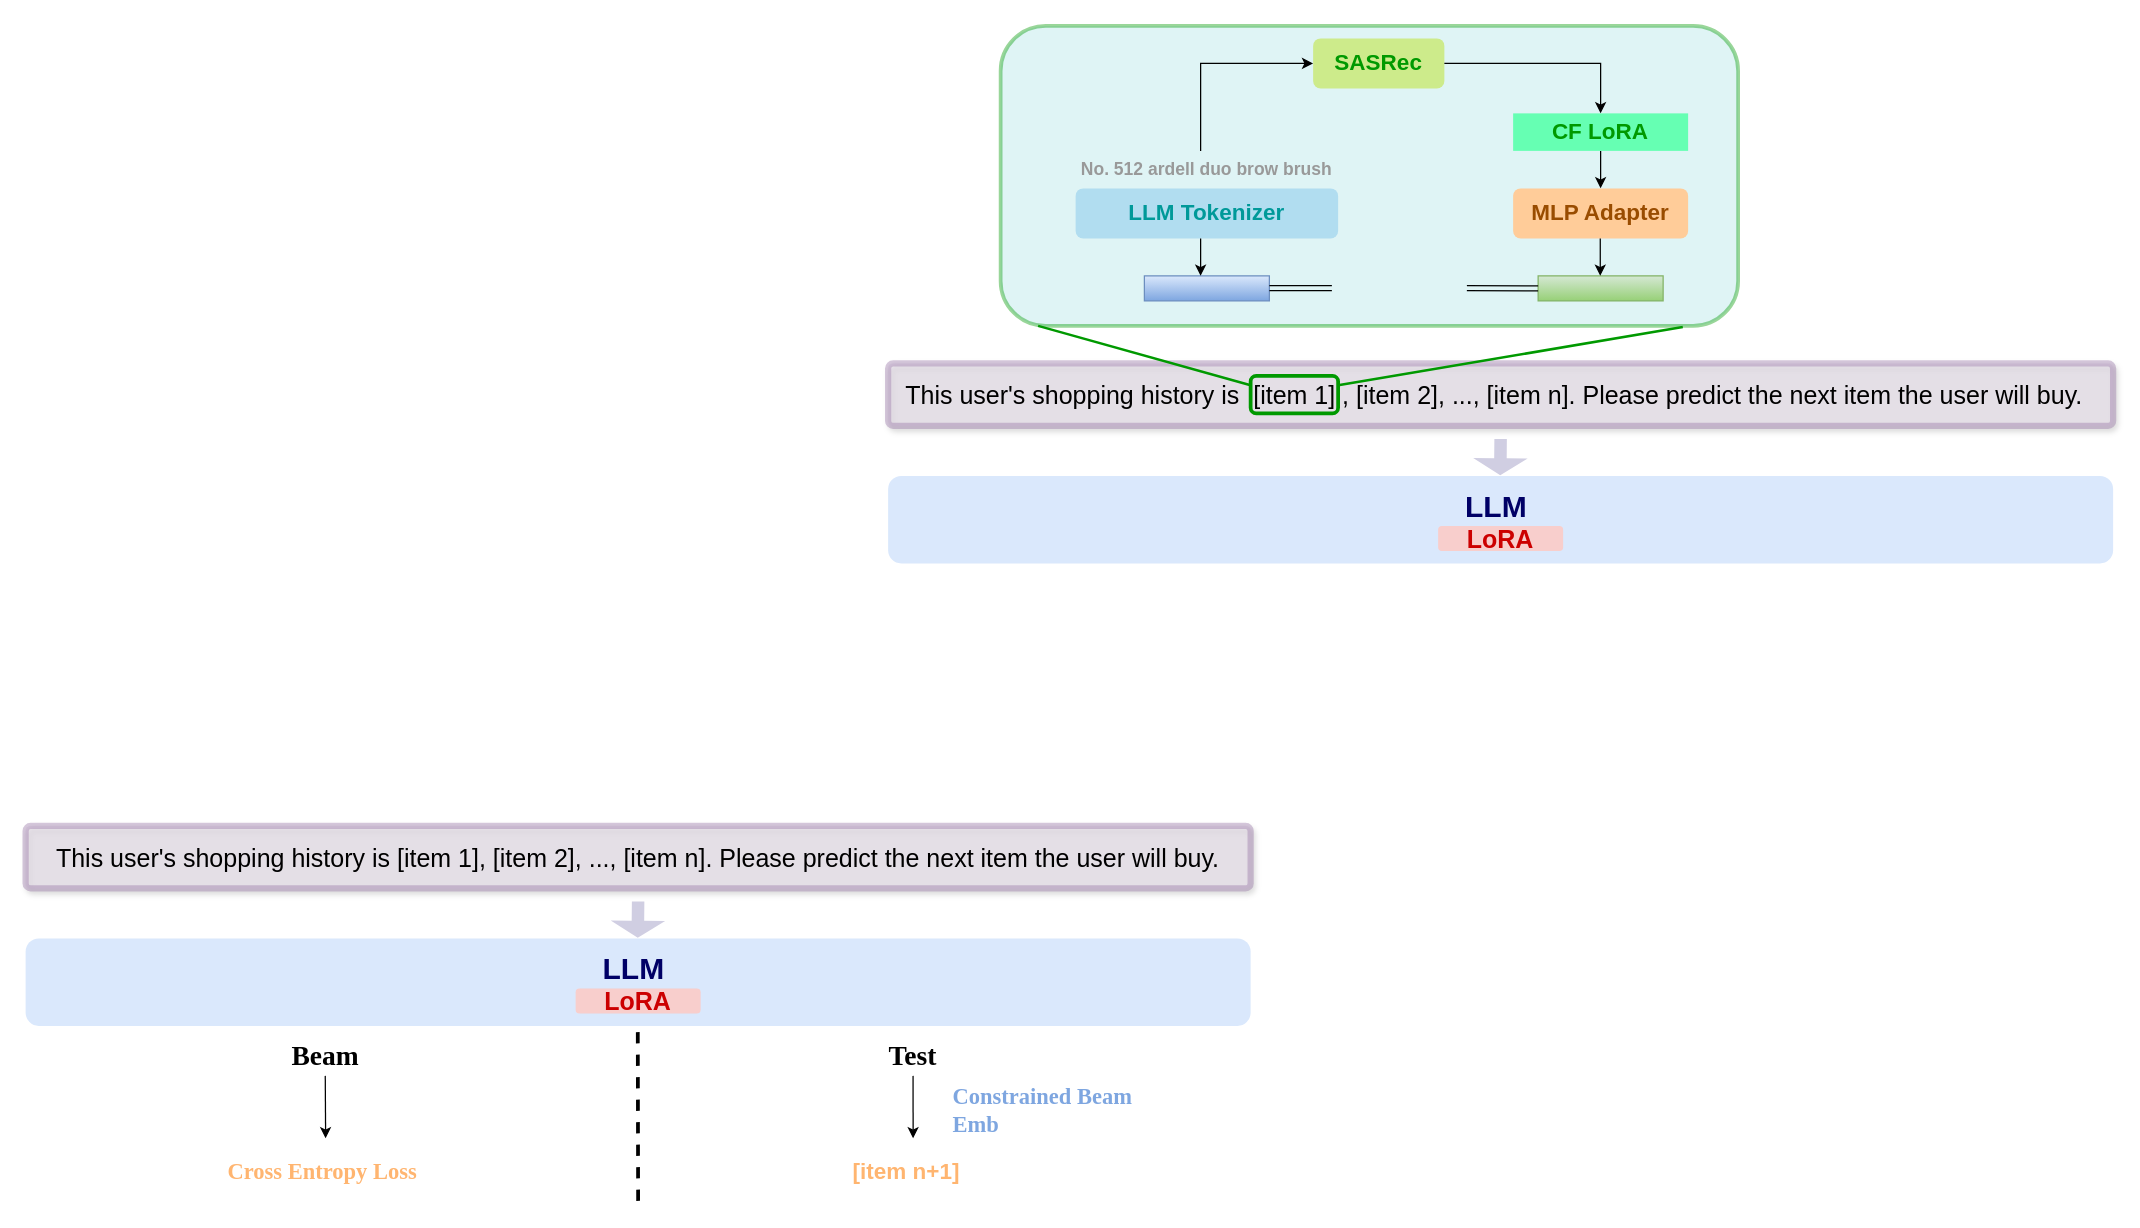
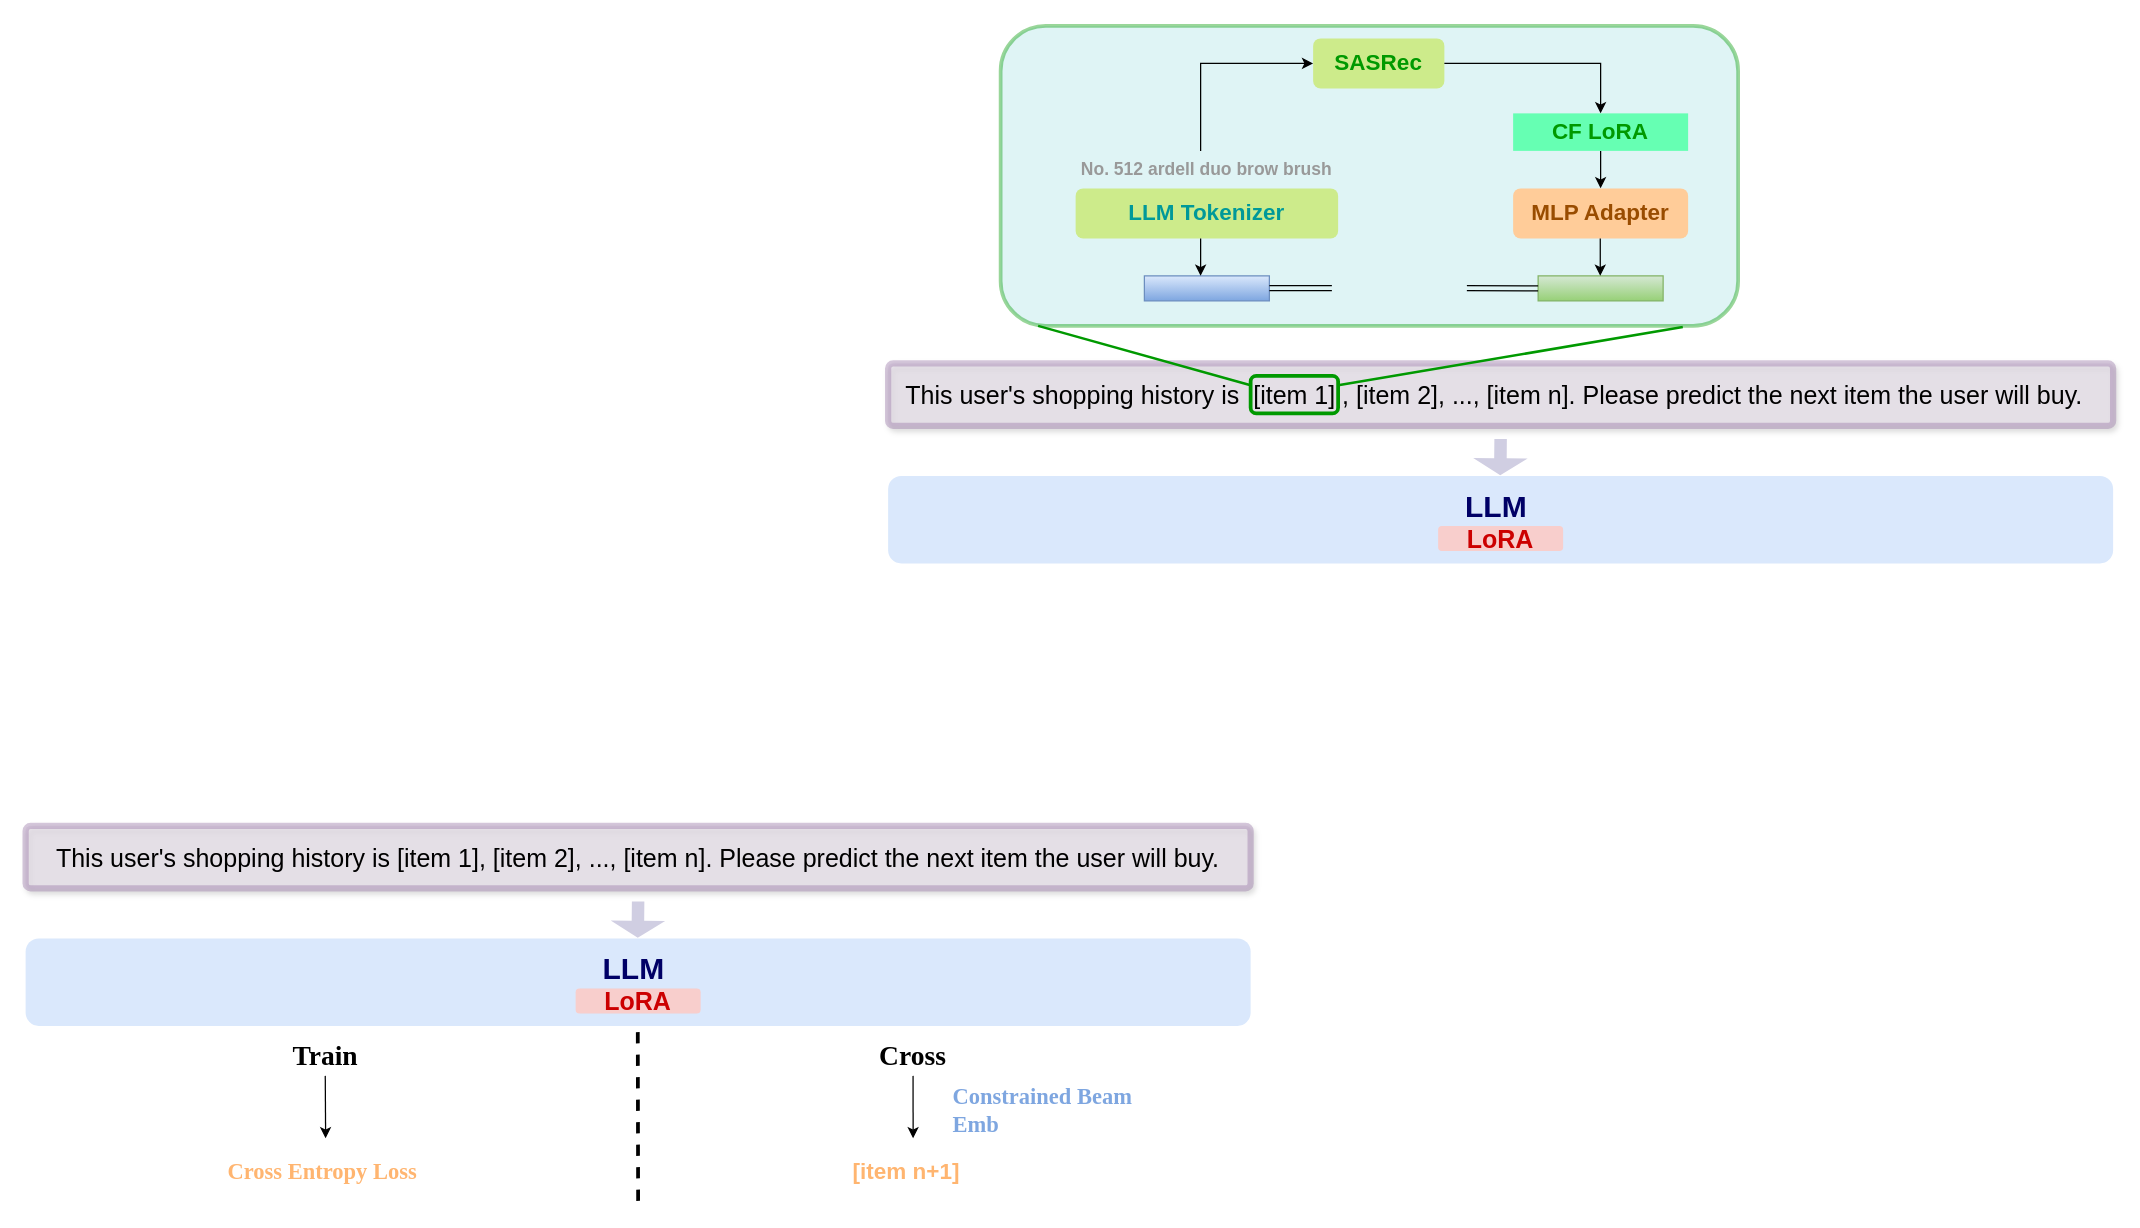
(1207, 213) -> (1207, 213)
(326, 1057) -> (326, 1057)
(913, 1057) -> (913, 1057)
